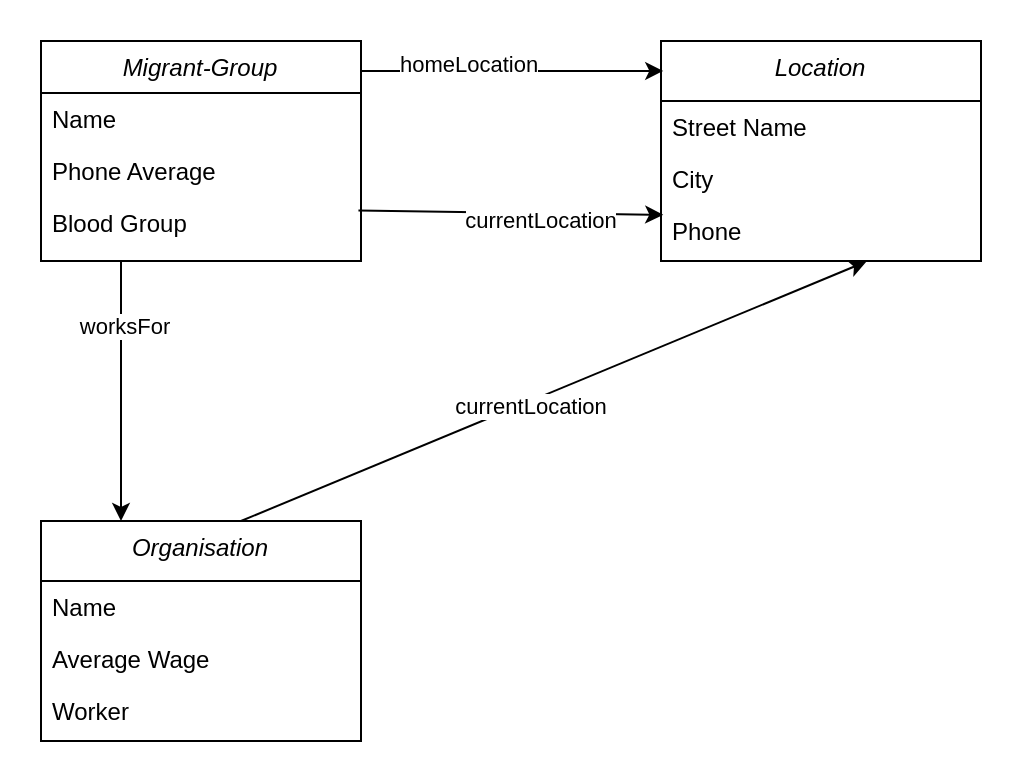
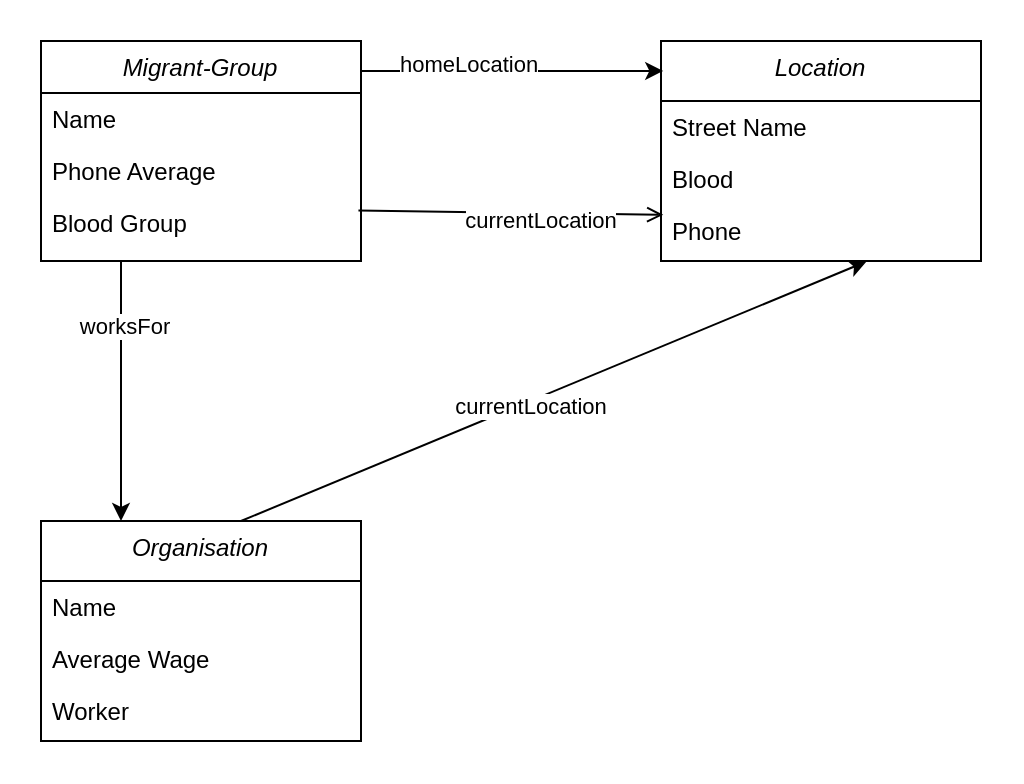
(696, 180) -> (702, 180)
(648, 215) -> (651, 215)
